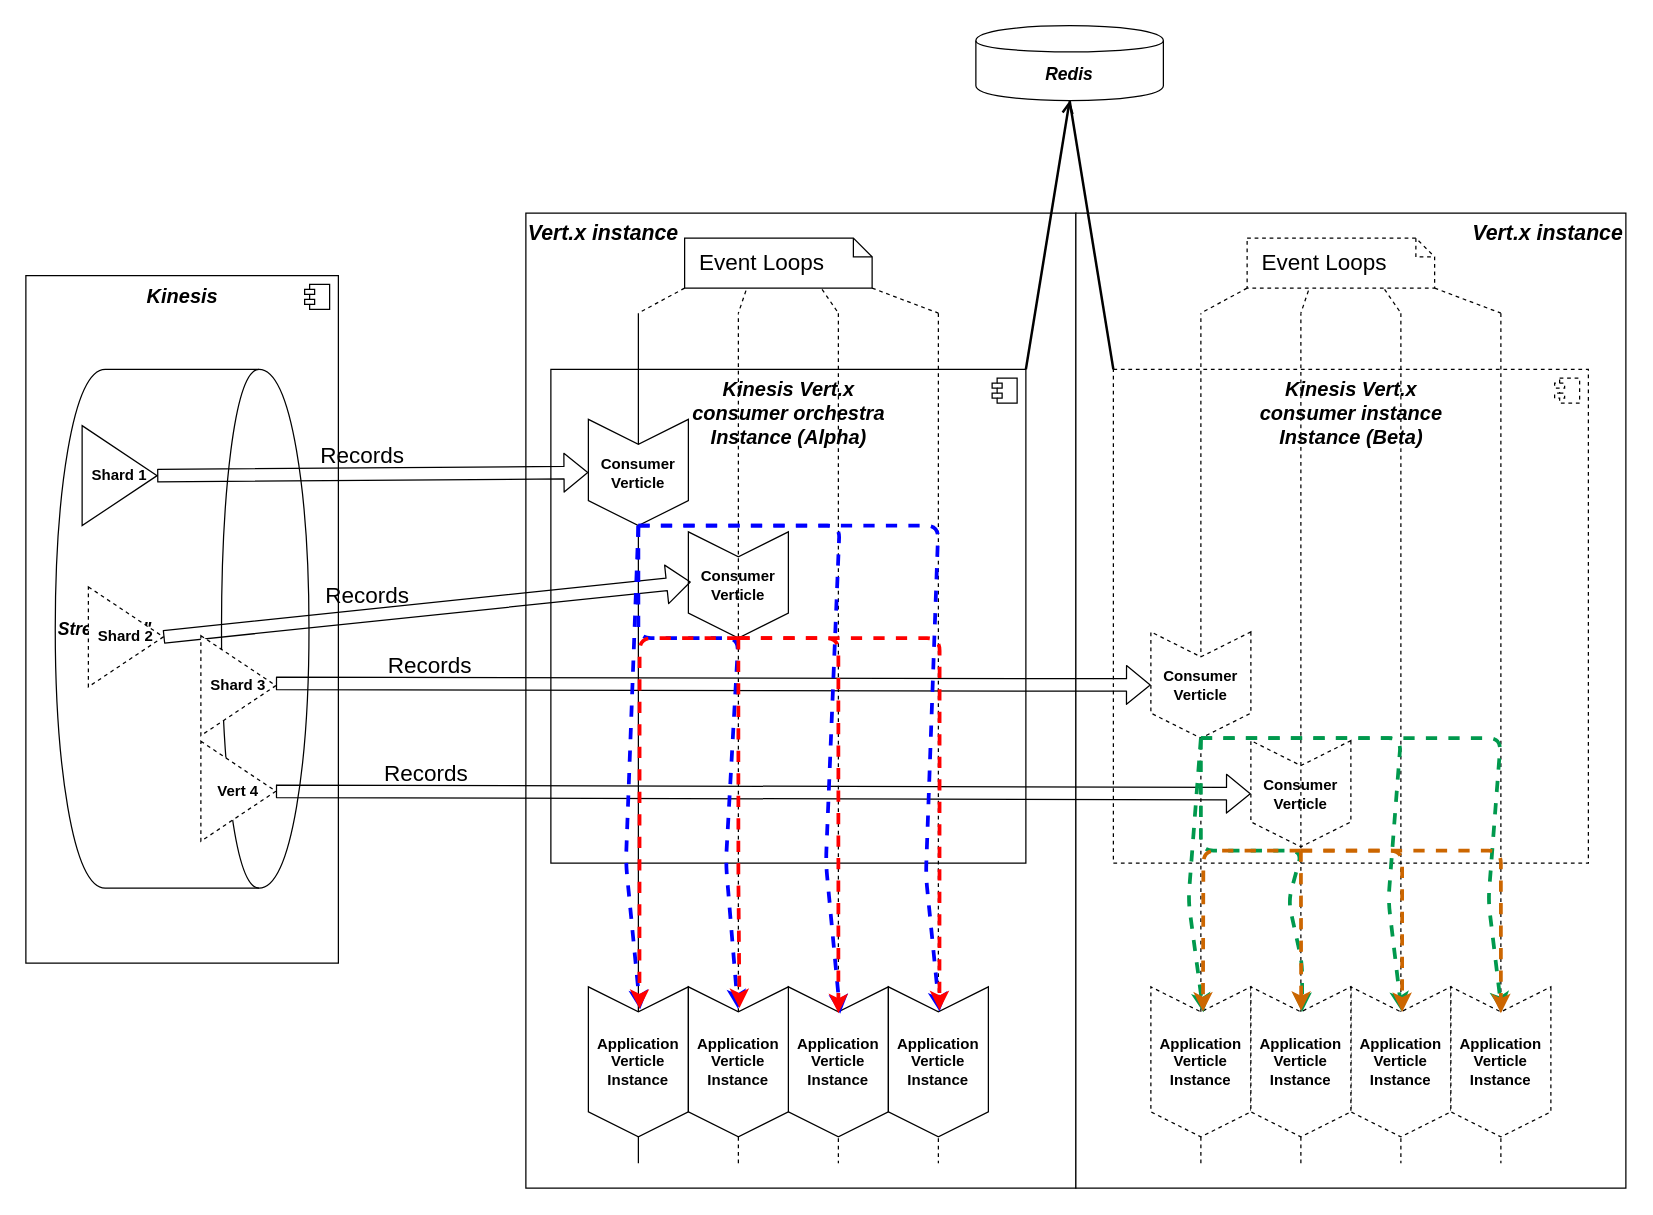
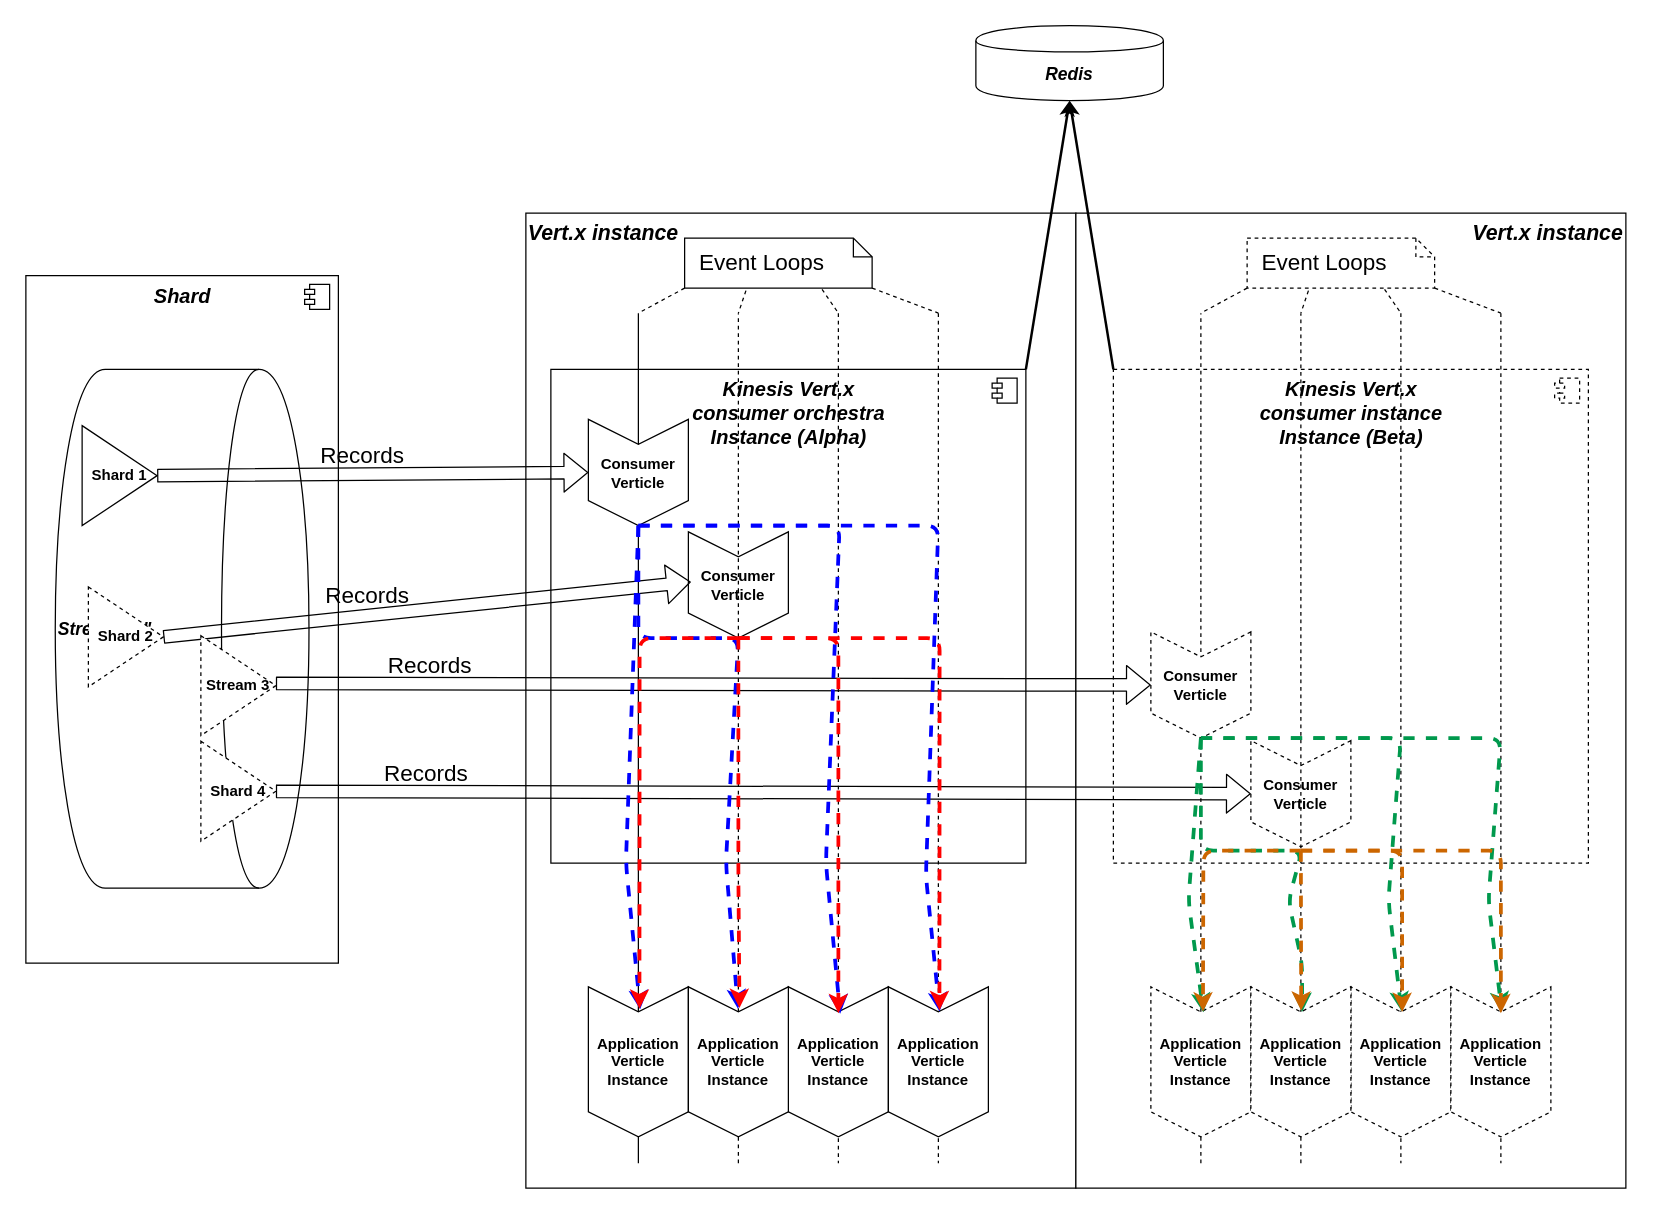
(1071, 110) -> (1072, 115)
(1067, 114) -> (1067, 114)
(183, 296) -> (183, 296)
(238, 686) -> (238, 686)
(238, 792) -> (238, 792)
